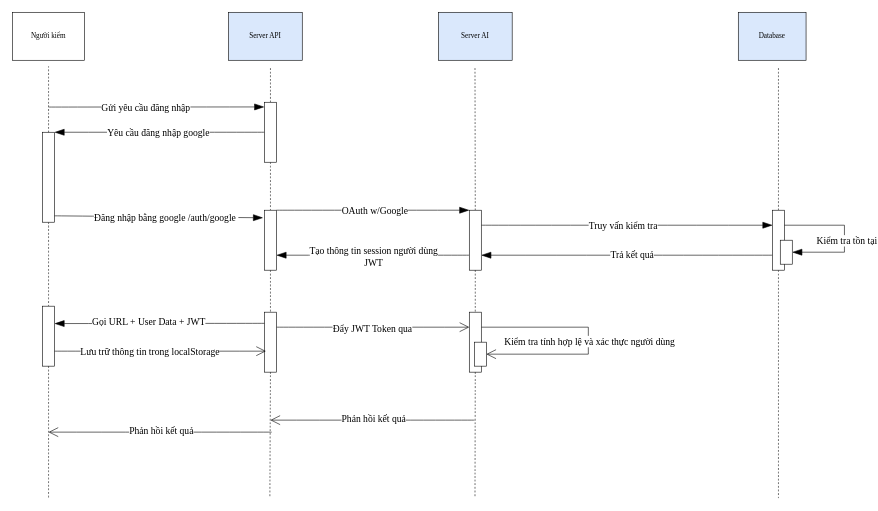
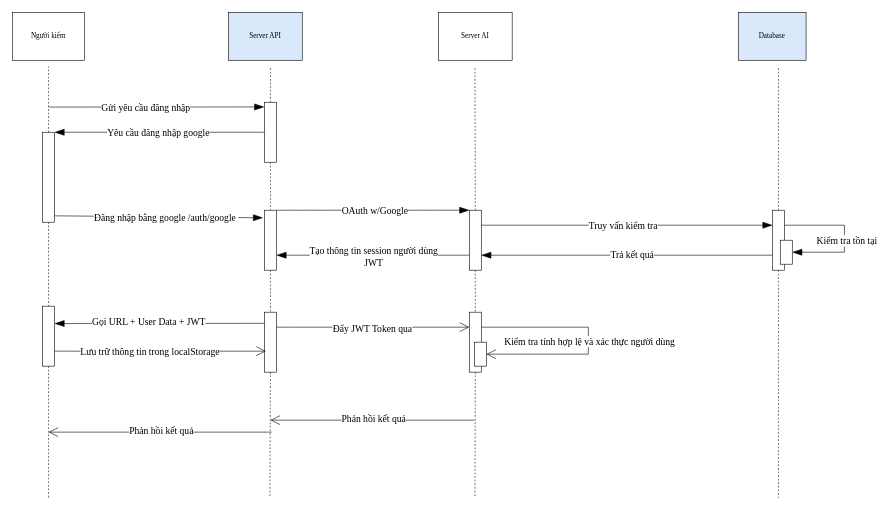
(475, 36) -> (475, 36)
